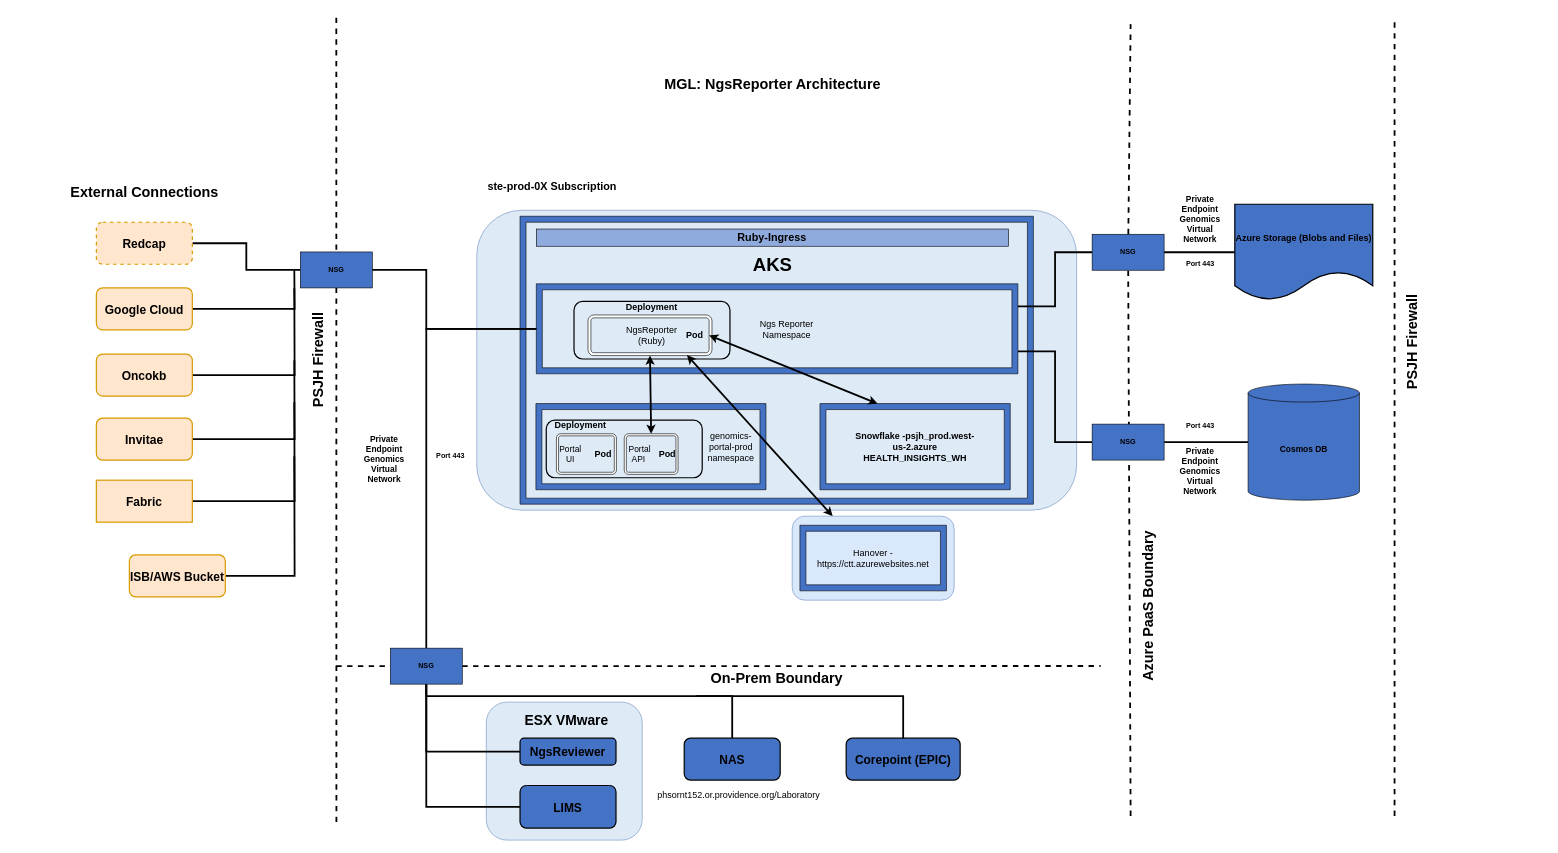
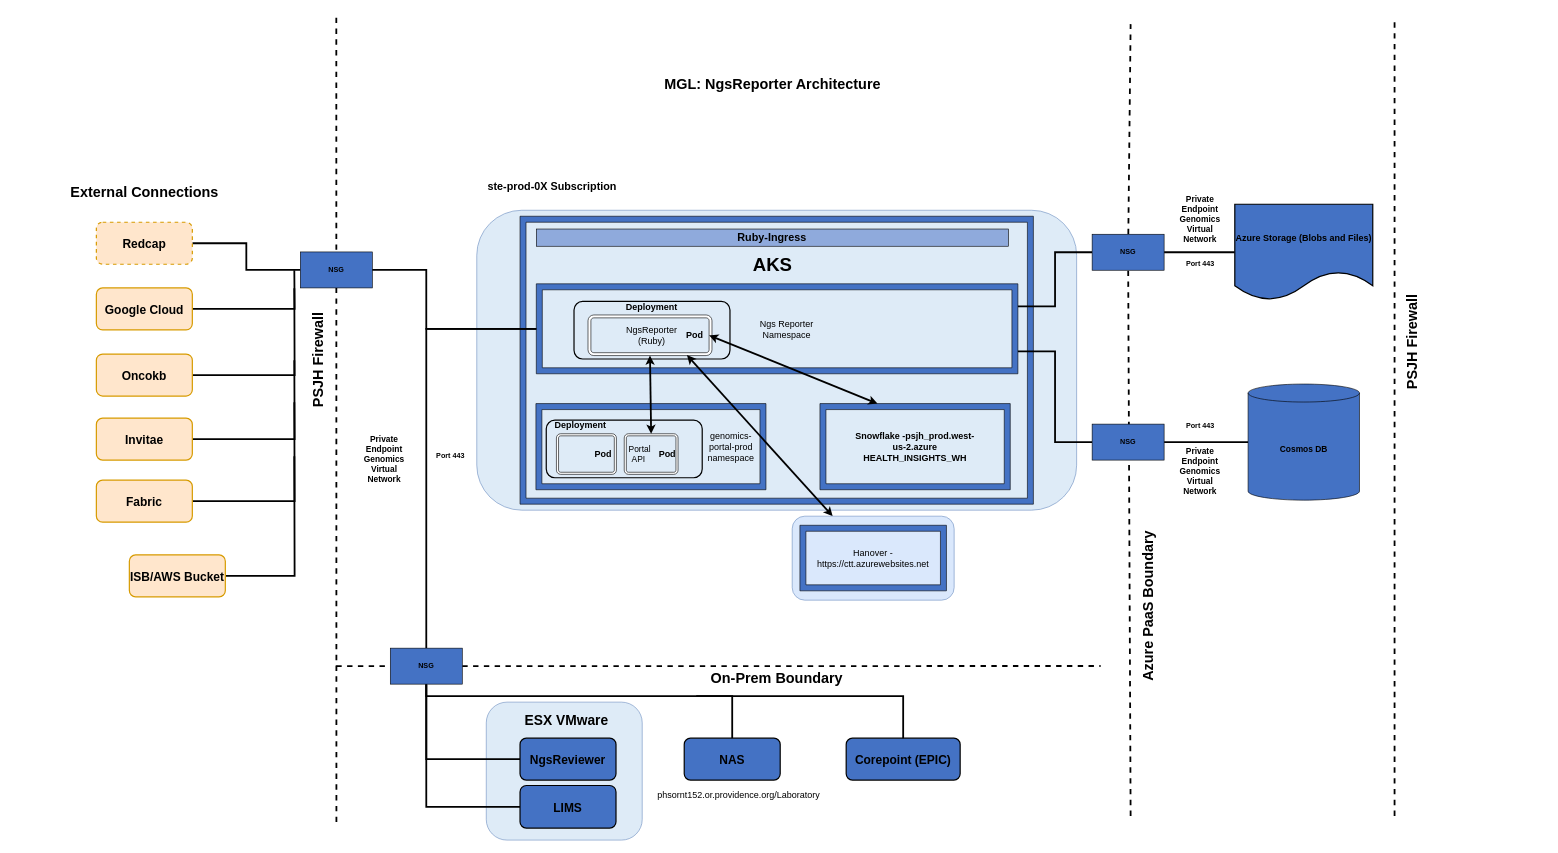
(571, 454) -> none
(144, 501) -> (144, 501)
(568, 752) -> (568, 759)
